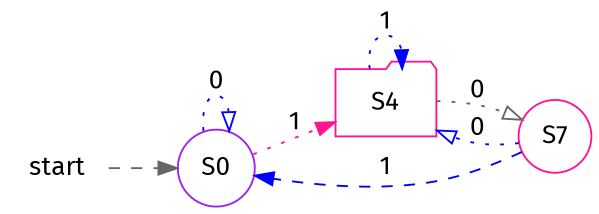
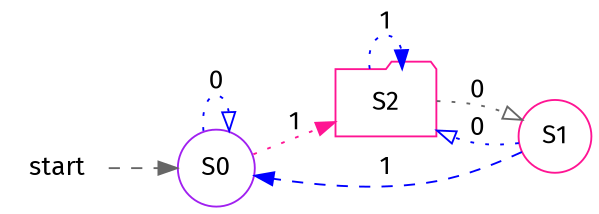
(386, 103) -> (386, 103)
(555, 136) -> (555, 136)
